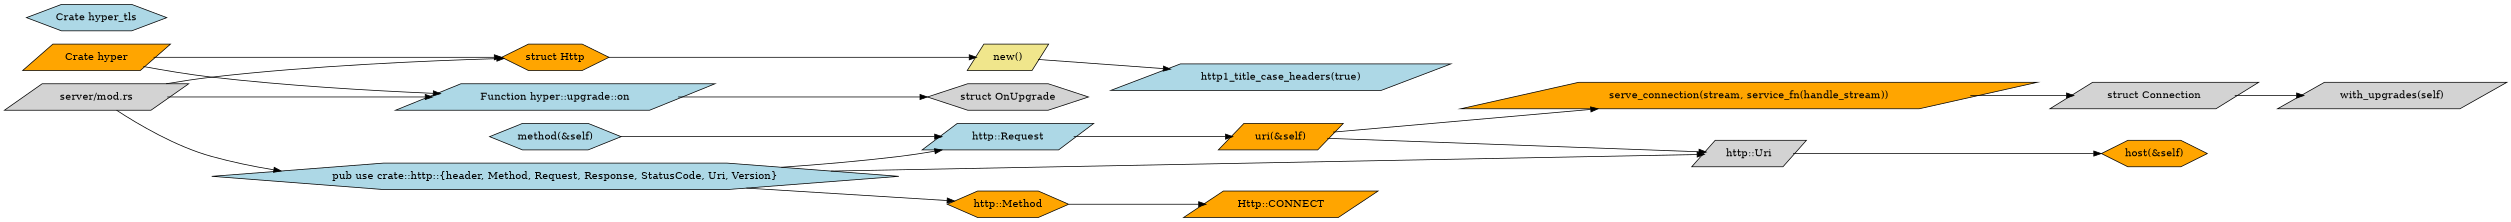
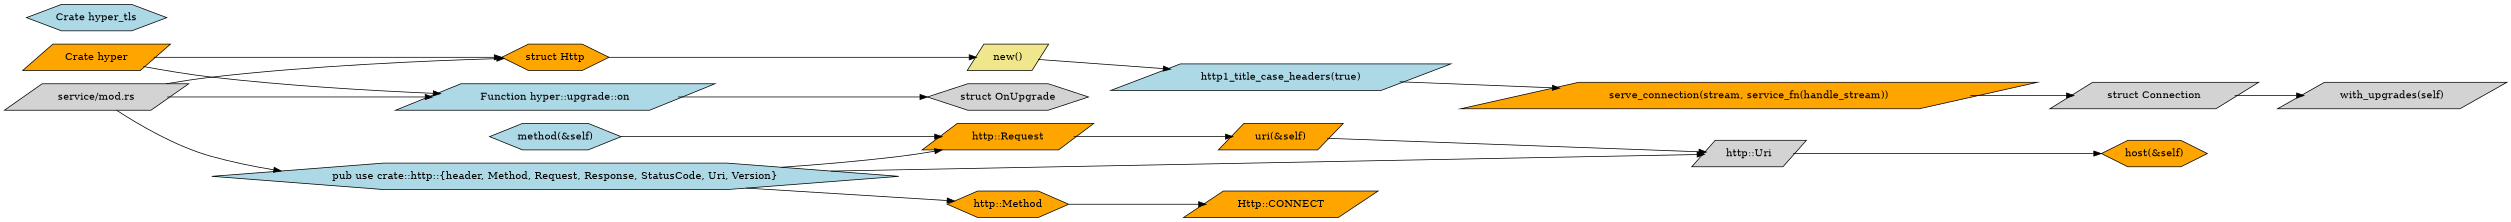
(97, 97) -> (97, 97)
(1462, 121) -> (1476, 85)
(1008, 137) -> (1008, 137)
